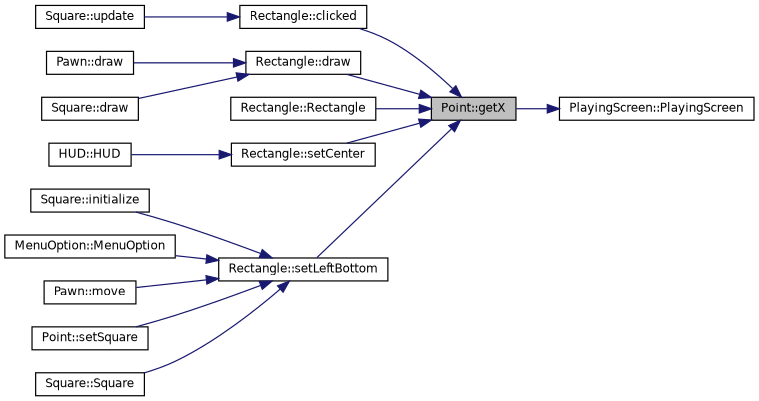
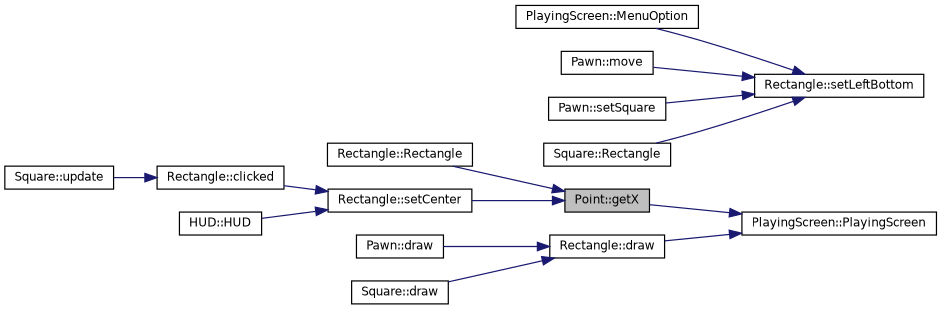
(409, 53) -> (300, 188)
(383, 84) -> (697, 238)
(384, 193) -> none
(90, 201) -> none
(90, 246) -> (607, 17)
(90, 338) -> (607, 109)
(90, 384) -> (607, 155)
